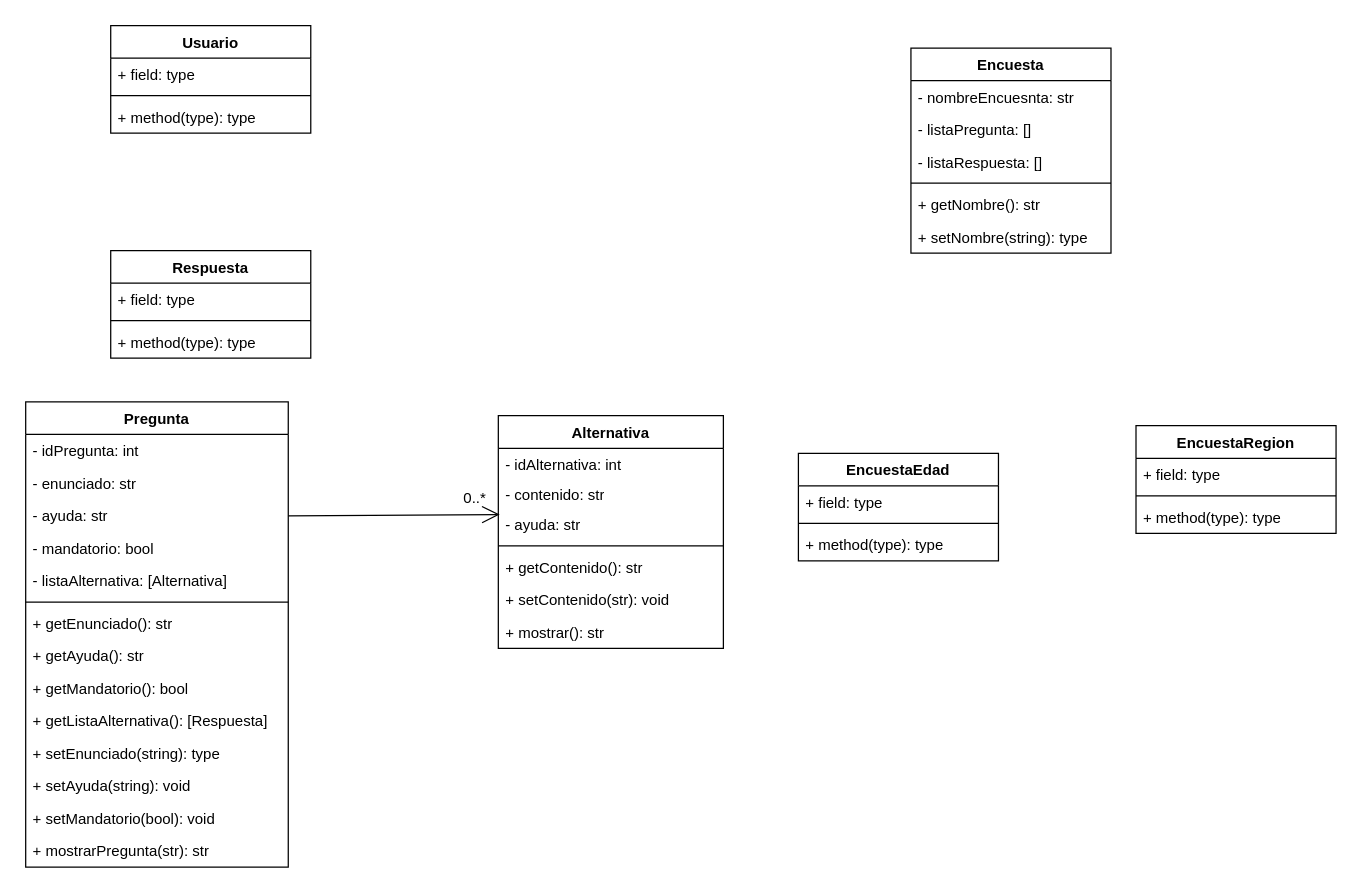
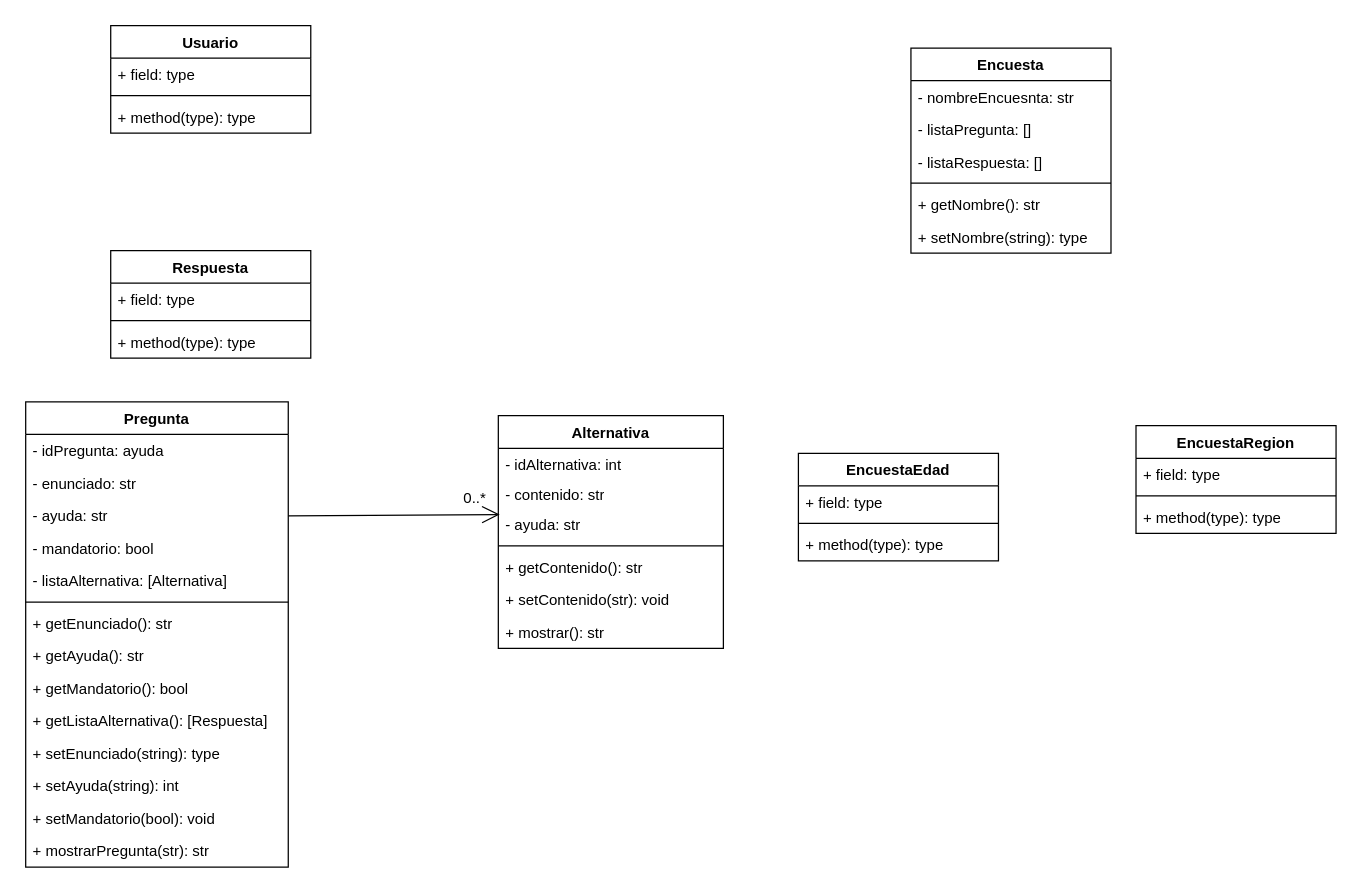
(95, 452) -> (105, 452)
(124, 787) -> (120, 787)
